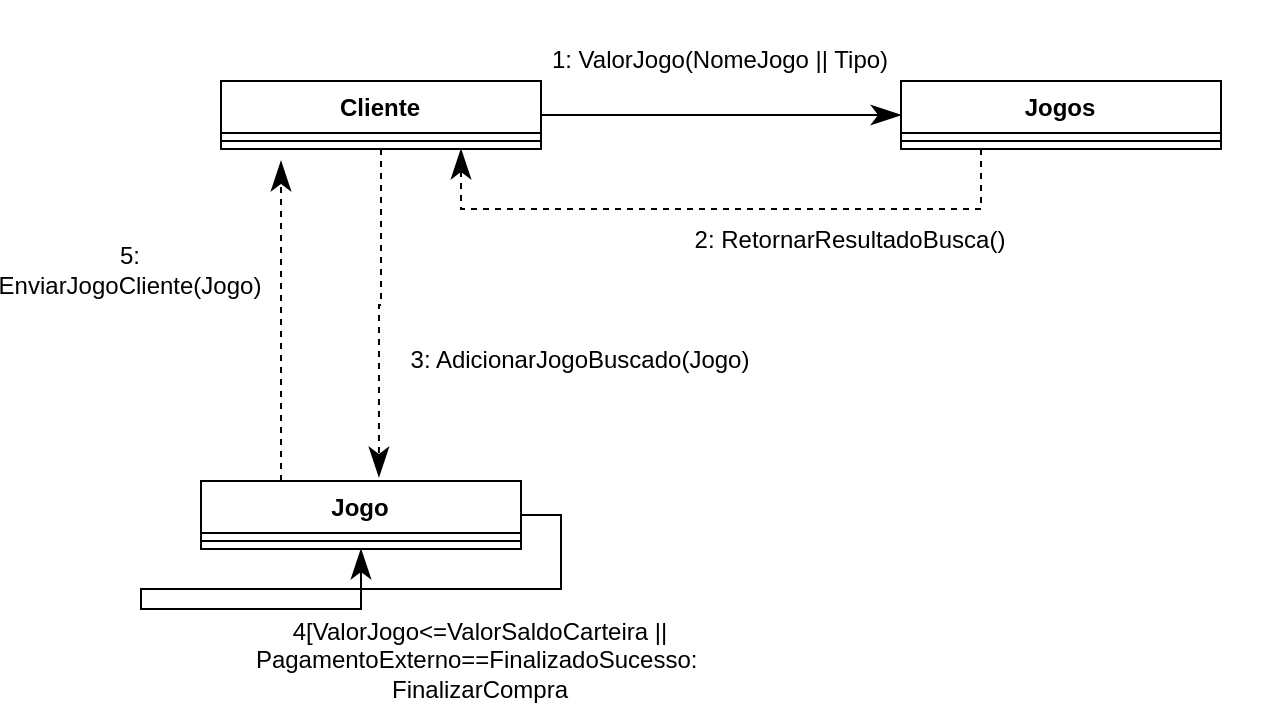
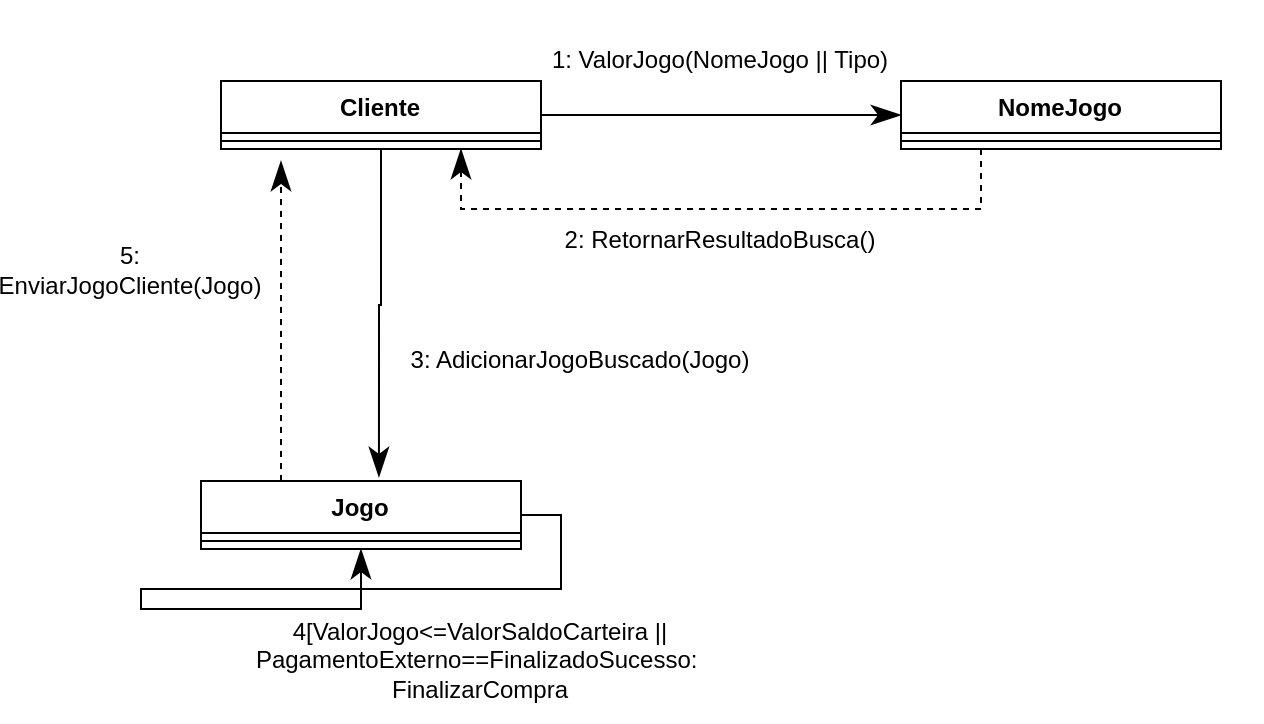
(1060, 108) -> (1060, 108)
(851, 241) -> (721, 241)
(381, 305) -> (381, 305)
